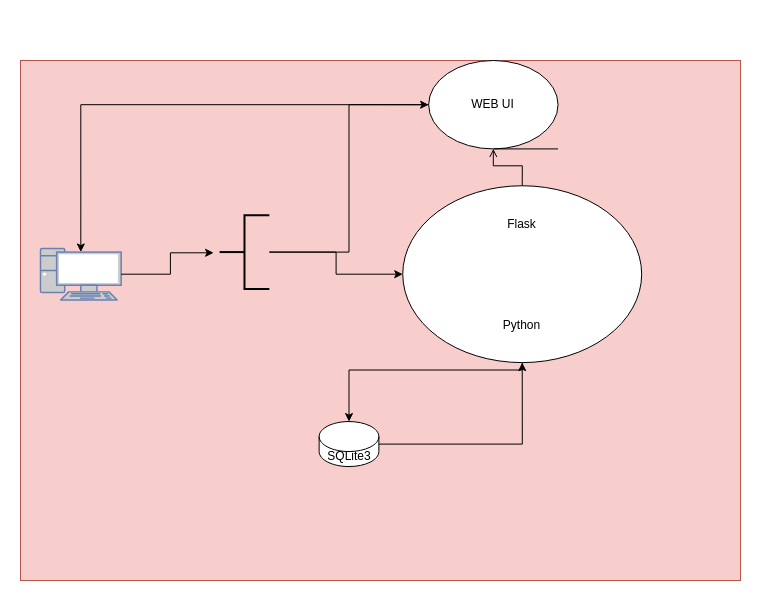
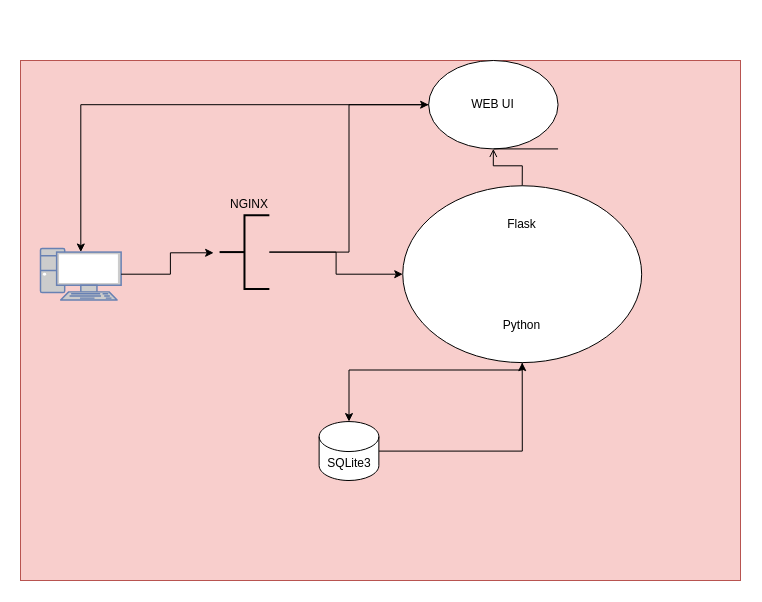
none -> (249, 204)
(349, 444) -> (349, 451)
